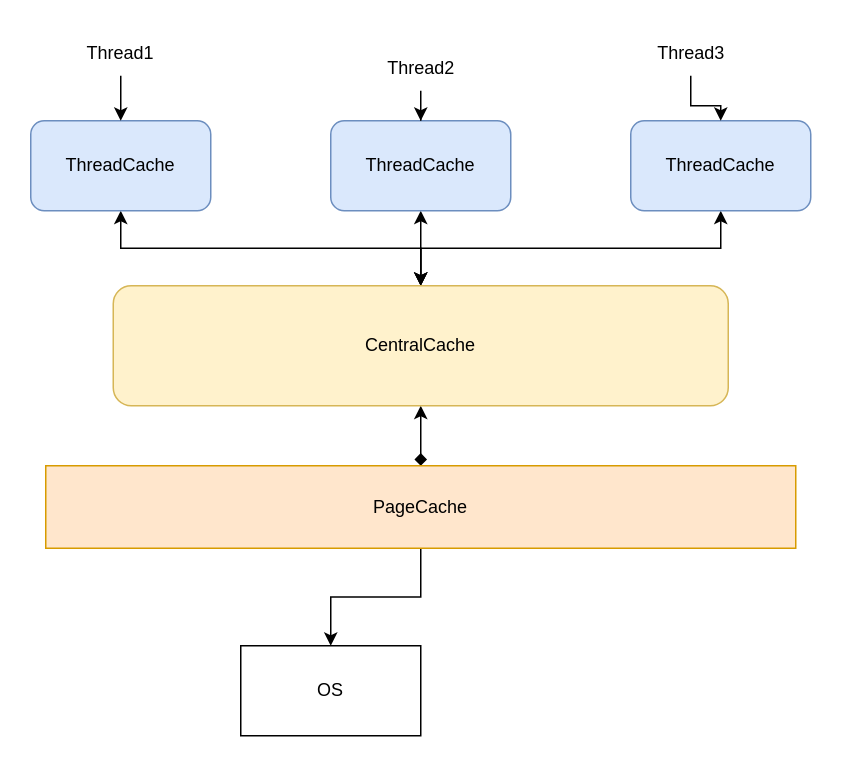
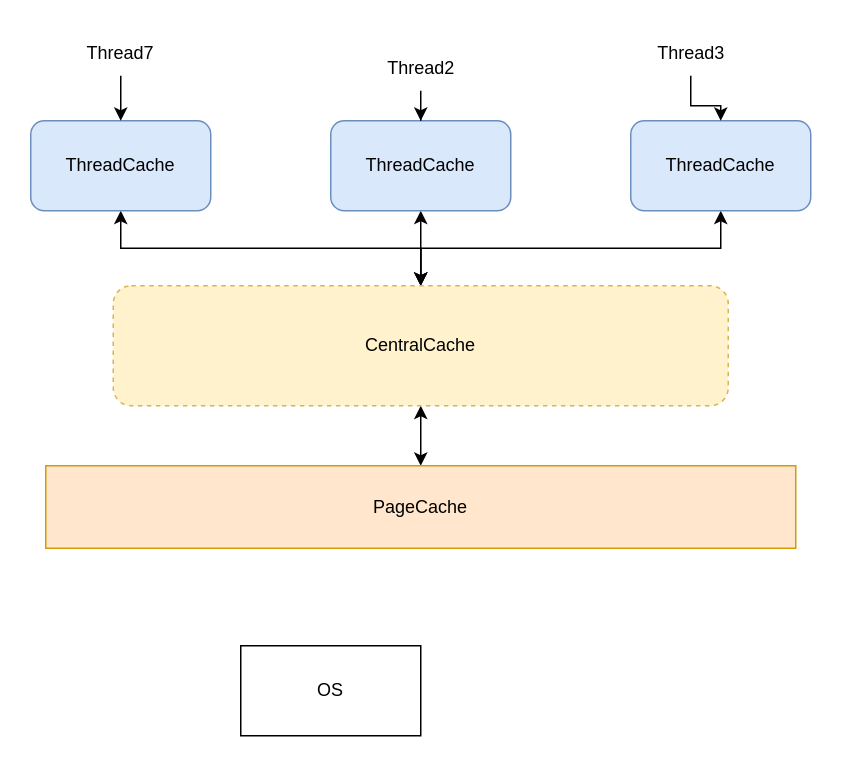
(121, 53) -> (121, 53)
(421, 346) -> (421, 346)
(421, 453) -> (421, 454)
(381, 597) -> none
